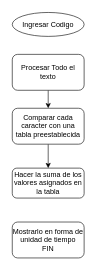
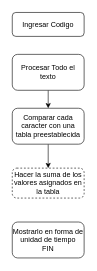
(48, 24) -> (48, 24)
(48, 183) -> (48, 183)
